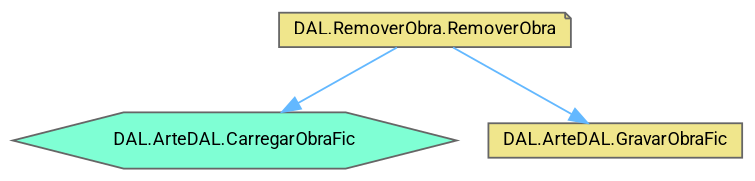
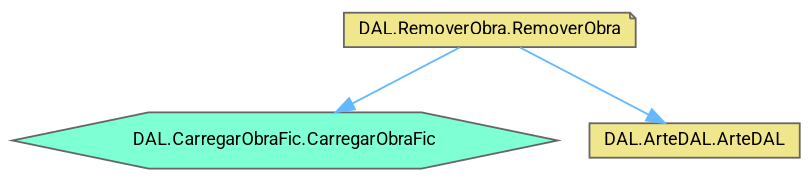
(235, 140) -> (285, 140)
(615, 140) -> (695, 140)
